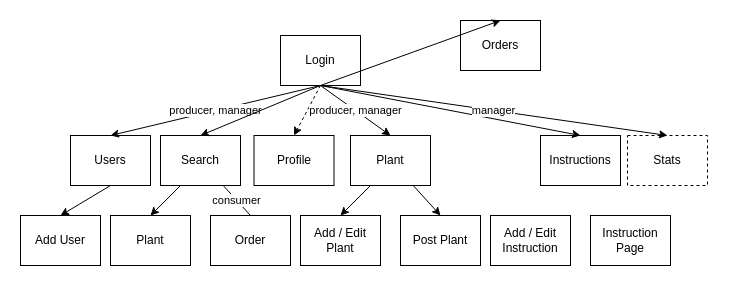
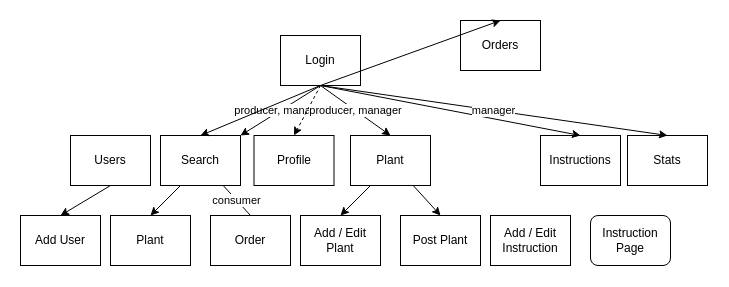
(213, 111) -> (282, 110)
(668, 161) -> (668, 161)
(631, 241) -> (631, 241)
